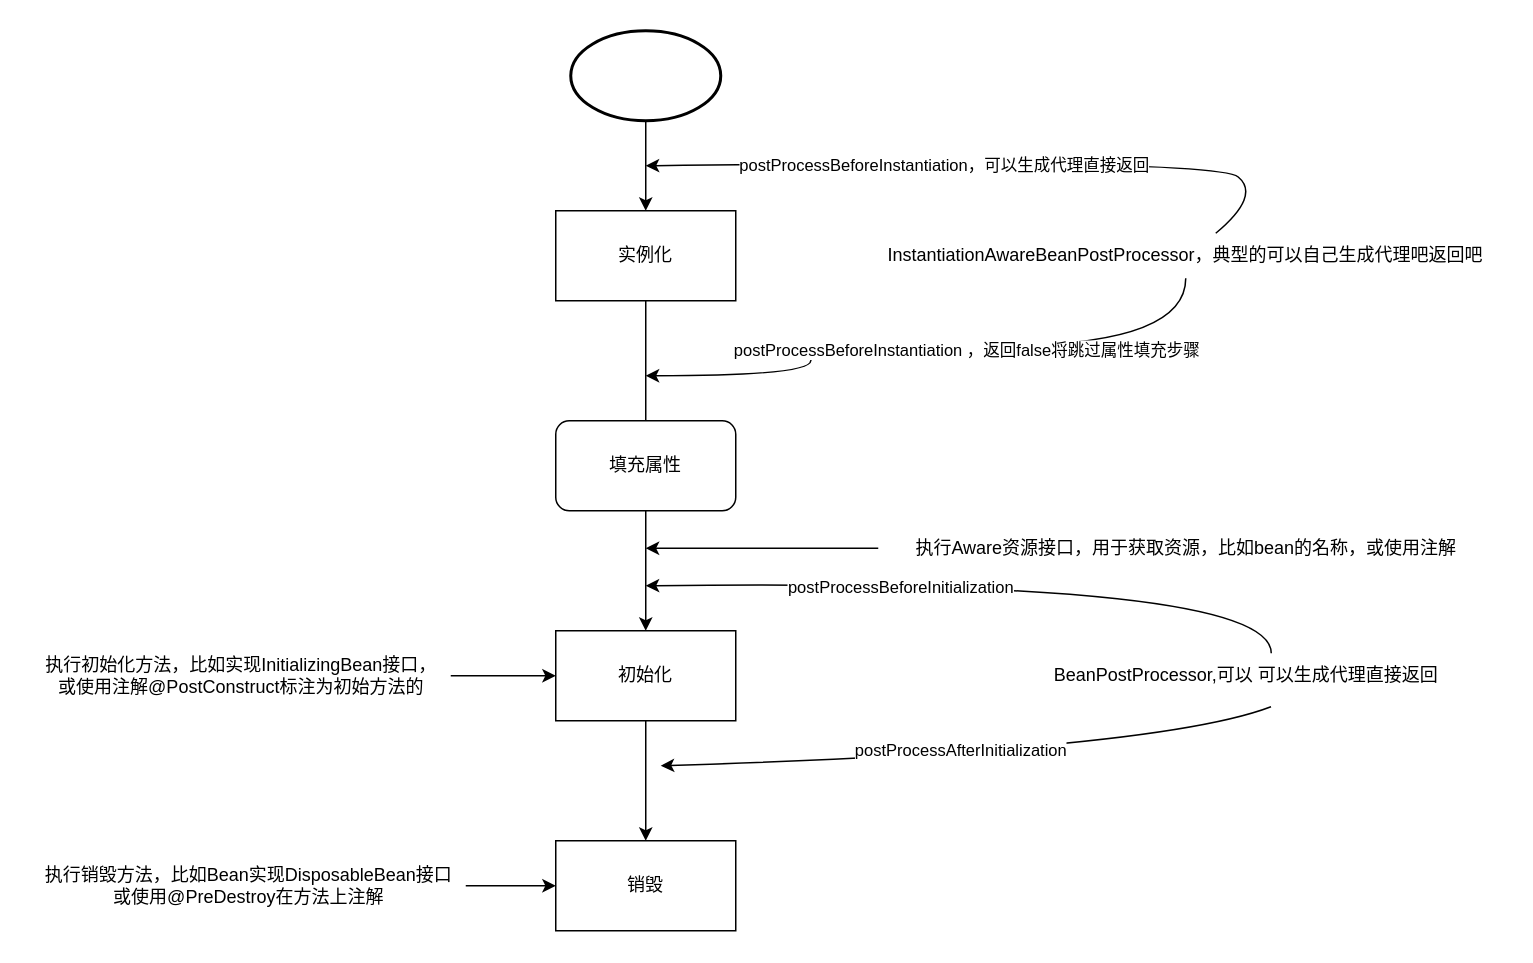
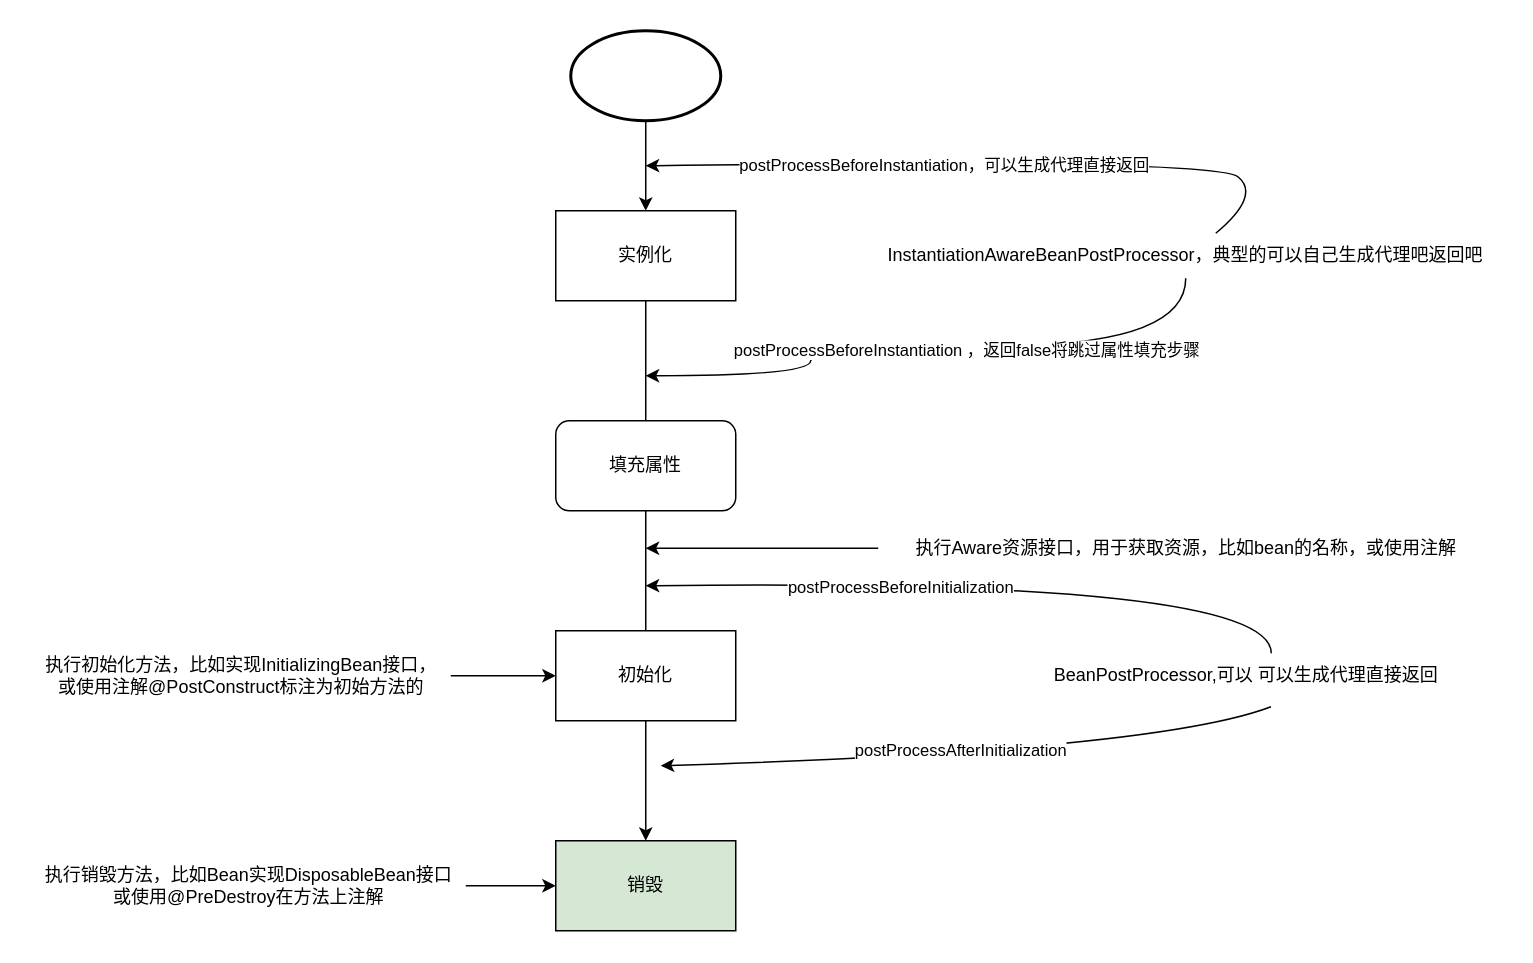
(646, 619) -> (646, 623)
(646, 886) -> (646, 886)
